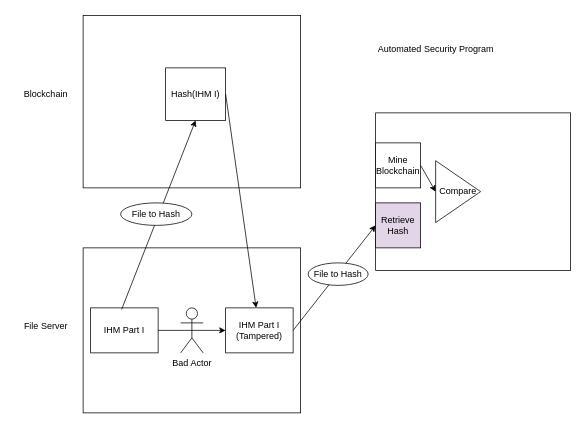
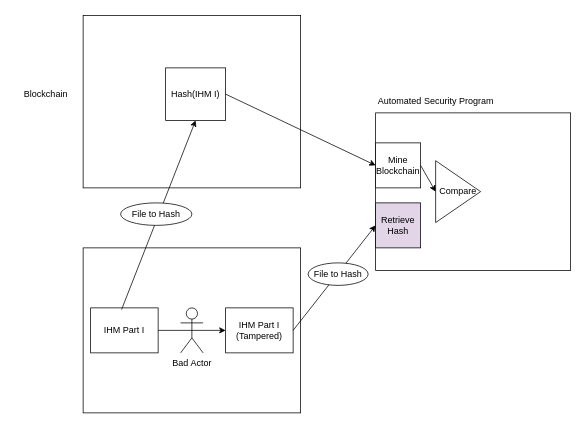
(435, 49) -> (435, 102)
(240, 198) -> (298, 129)
(45, 327) -> none
